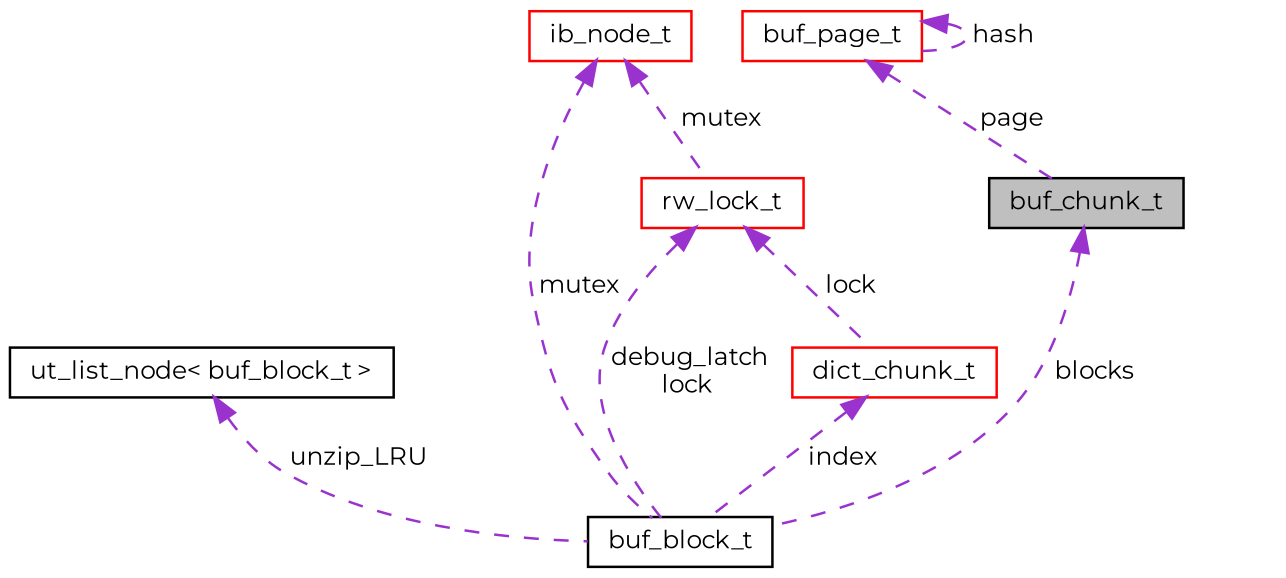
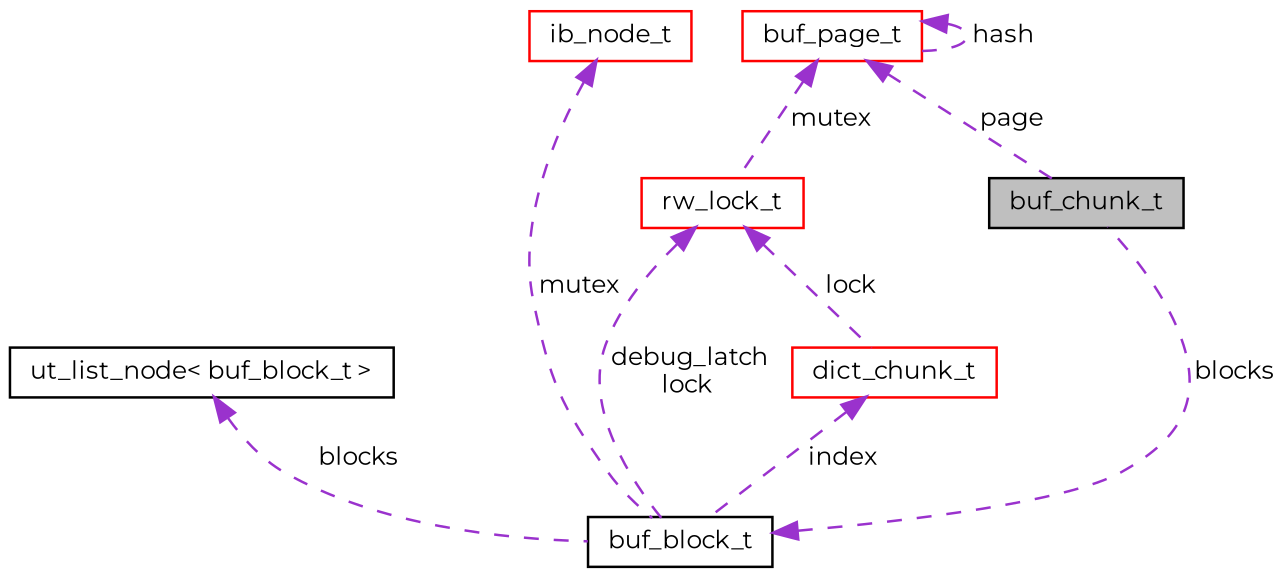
(673, 130) -> (770, 130)
(975, 441) -> (1107, 478)
(356, 458) -> (356, 458)
